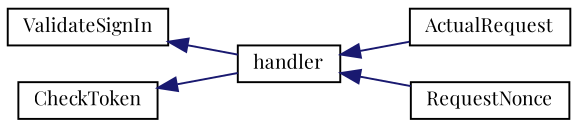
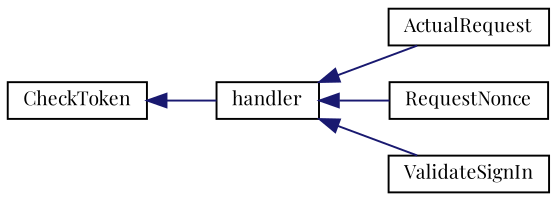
(213, 50) -> (377, 141)
